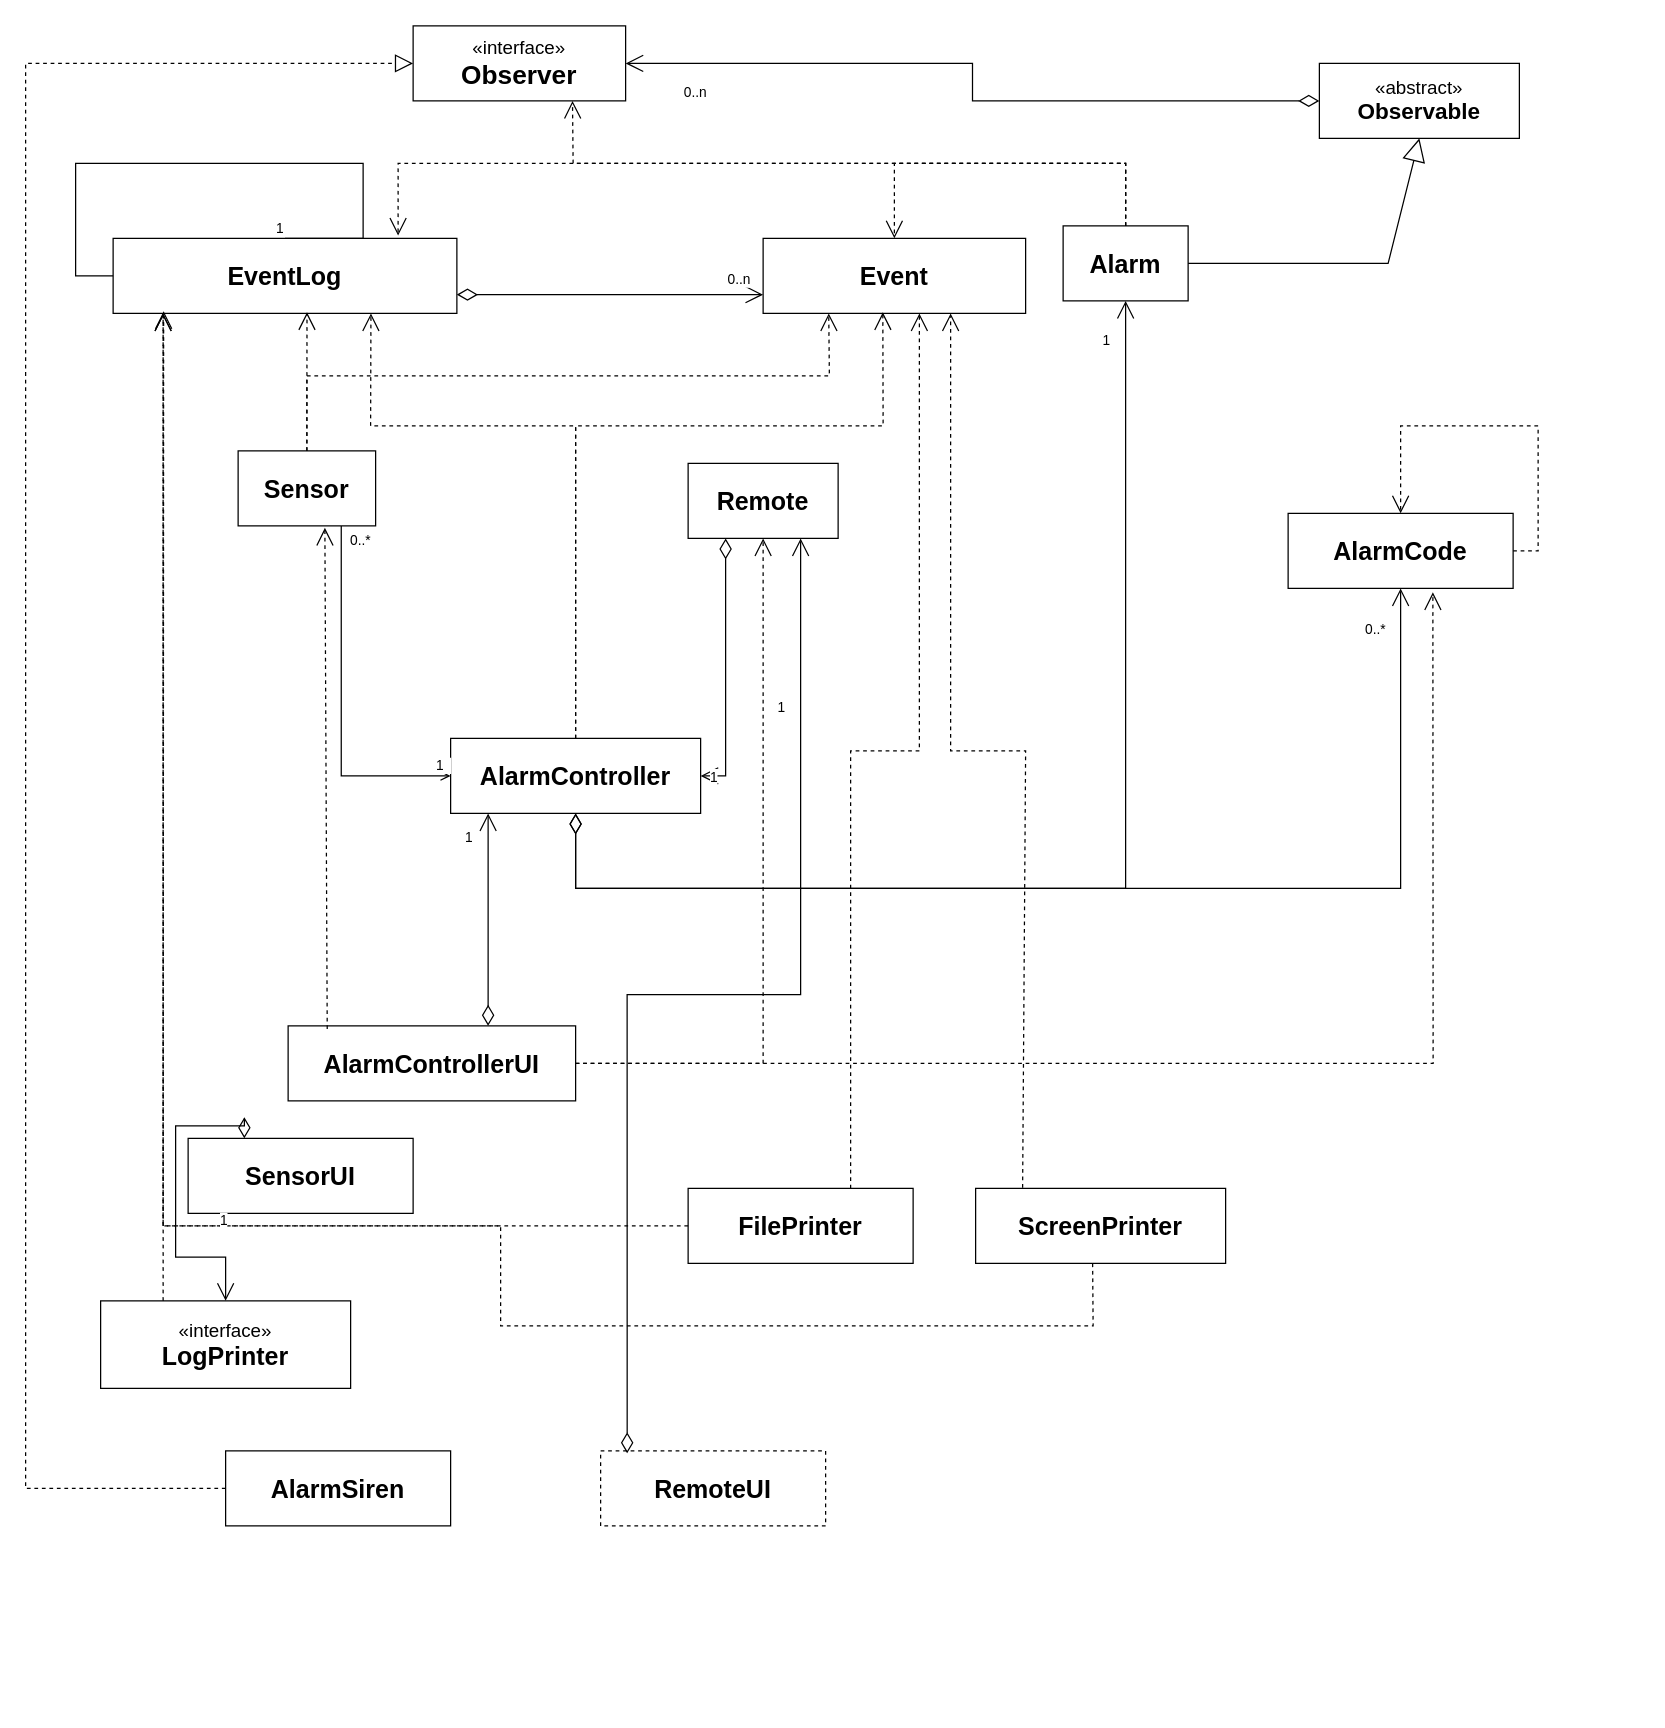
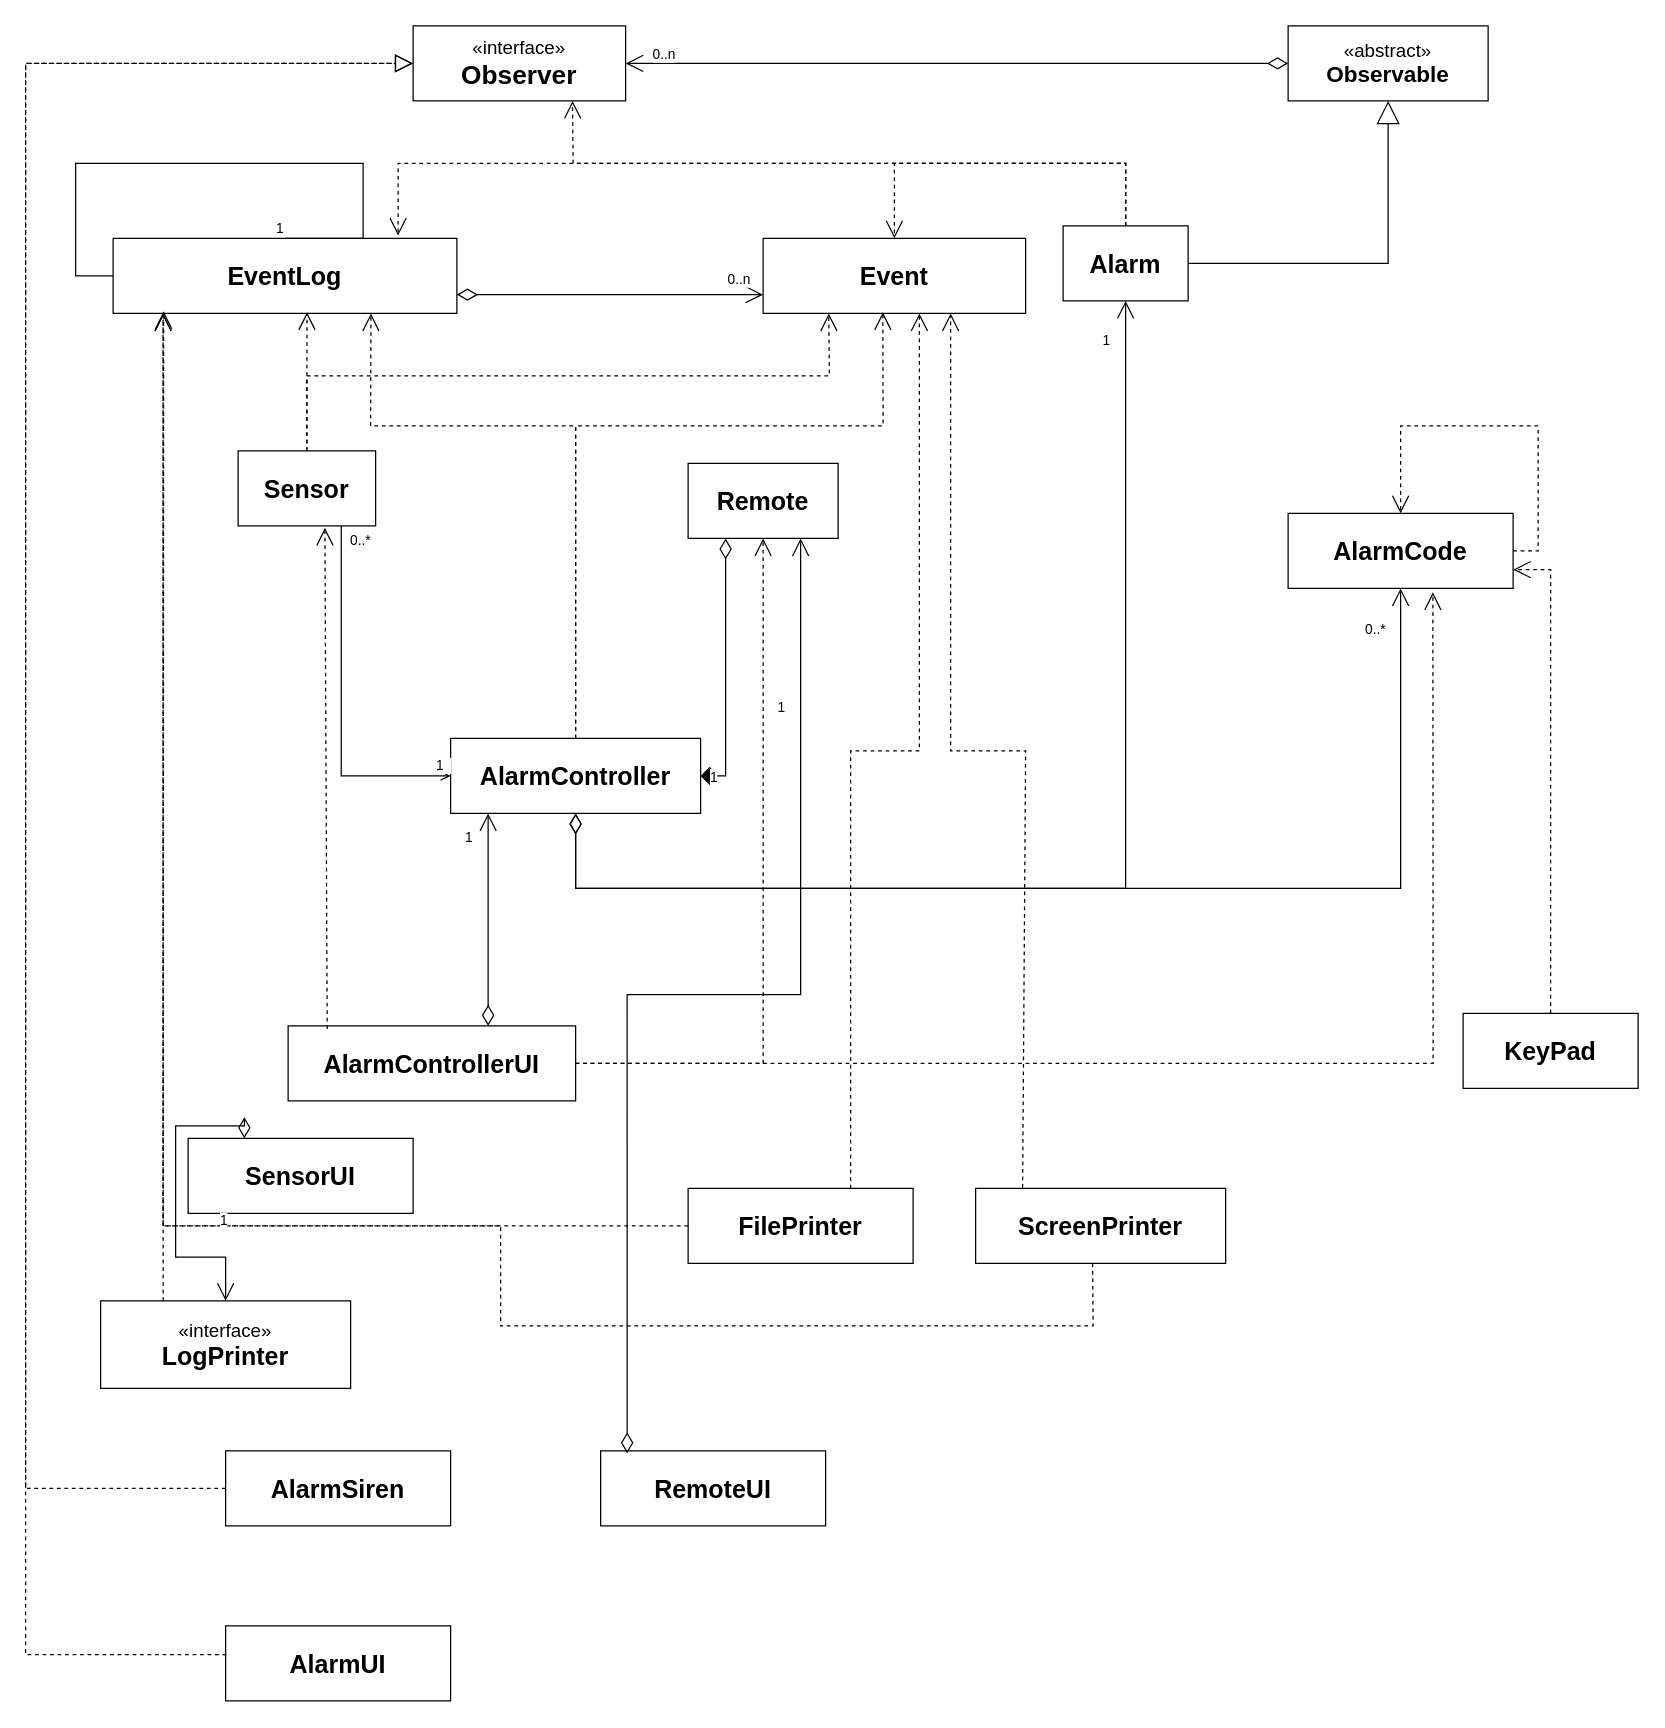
(1419, 101) -> (1388, 63)
none -> (1551, 775)
(707, 776) -> (719, 776)
none -> (1551, 1051)
(713, 1488) -> (713, 1488)
none -> (44, 1654)
none -> (338, 1663)
